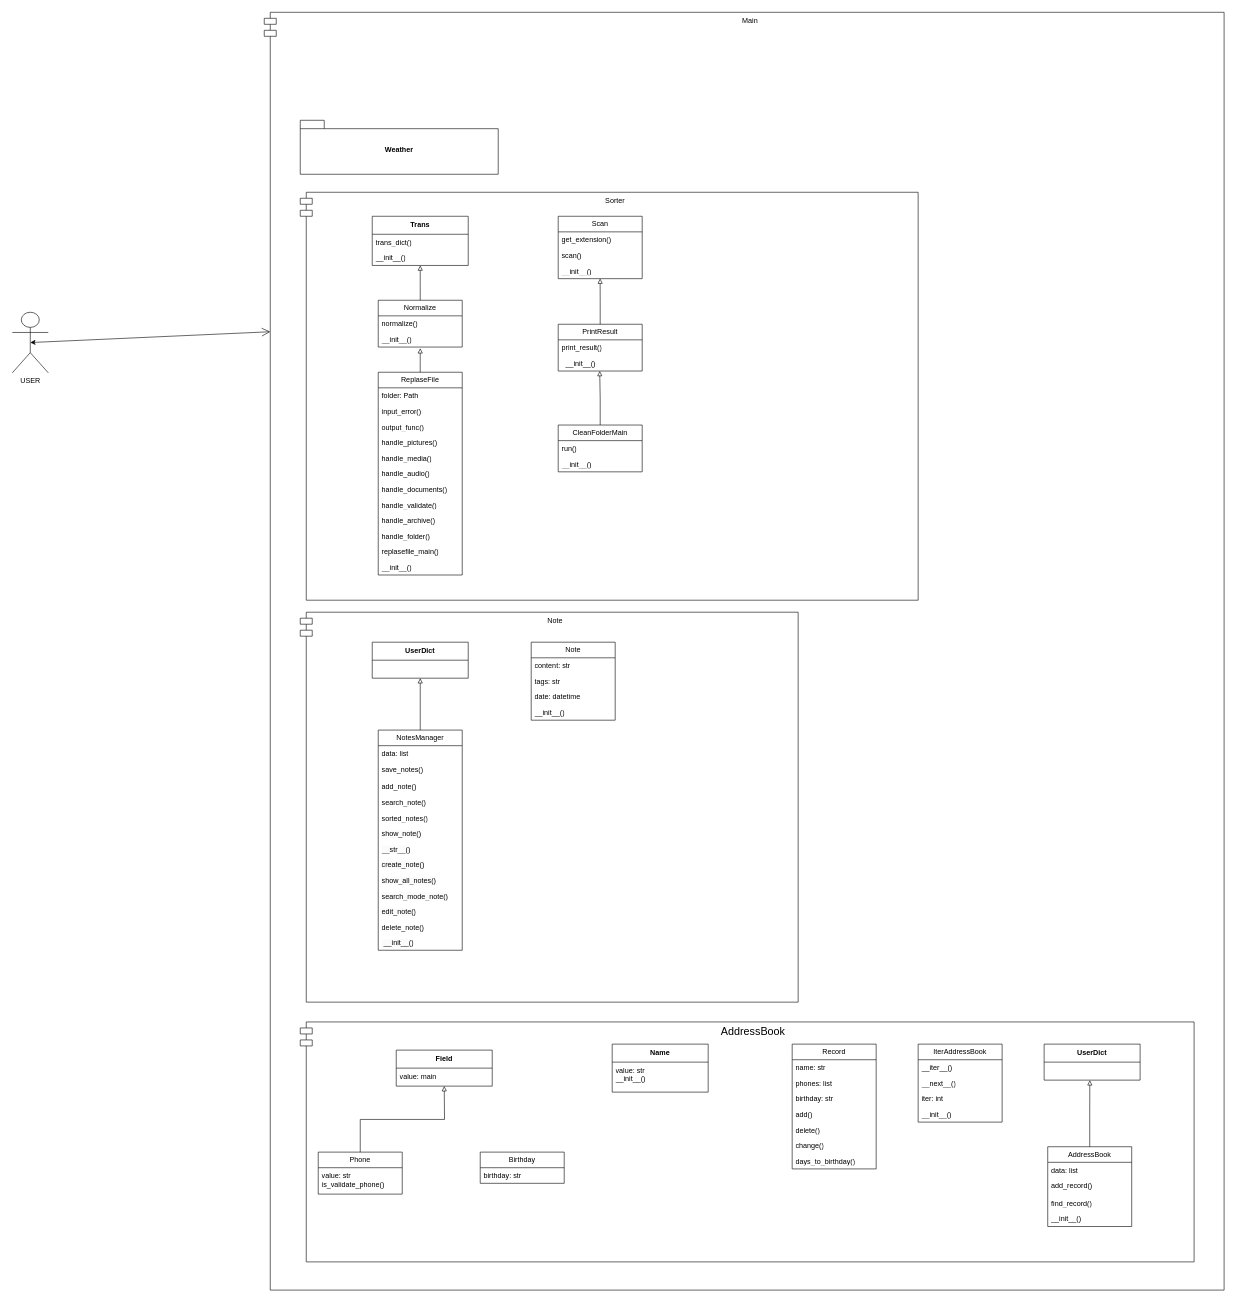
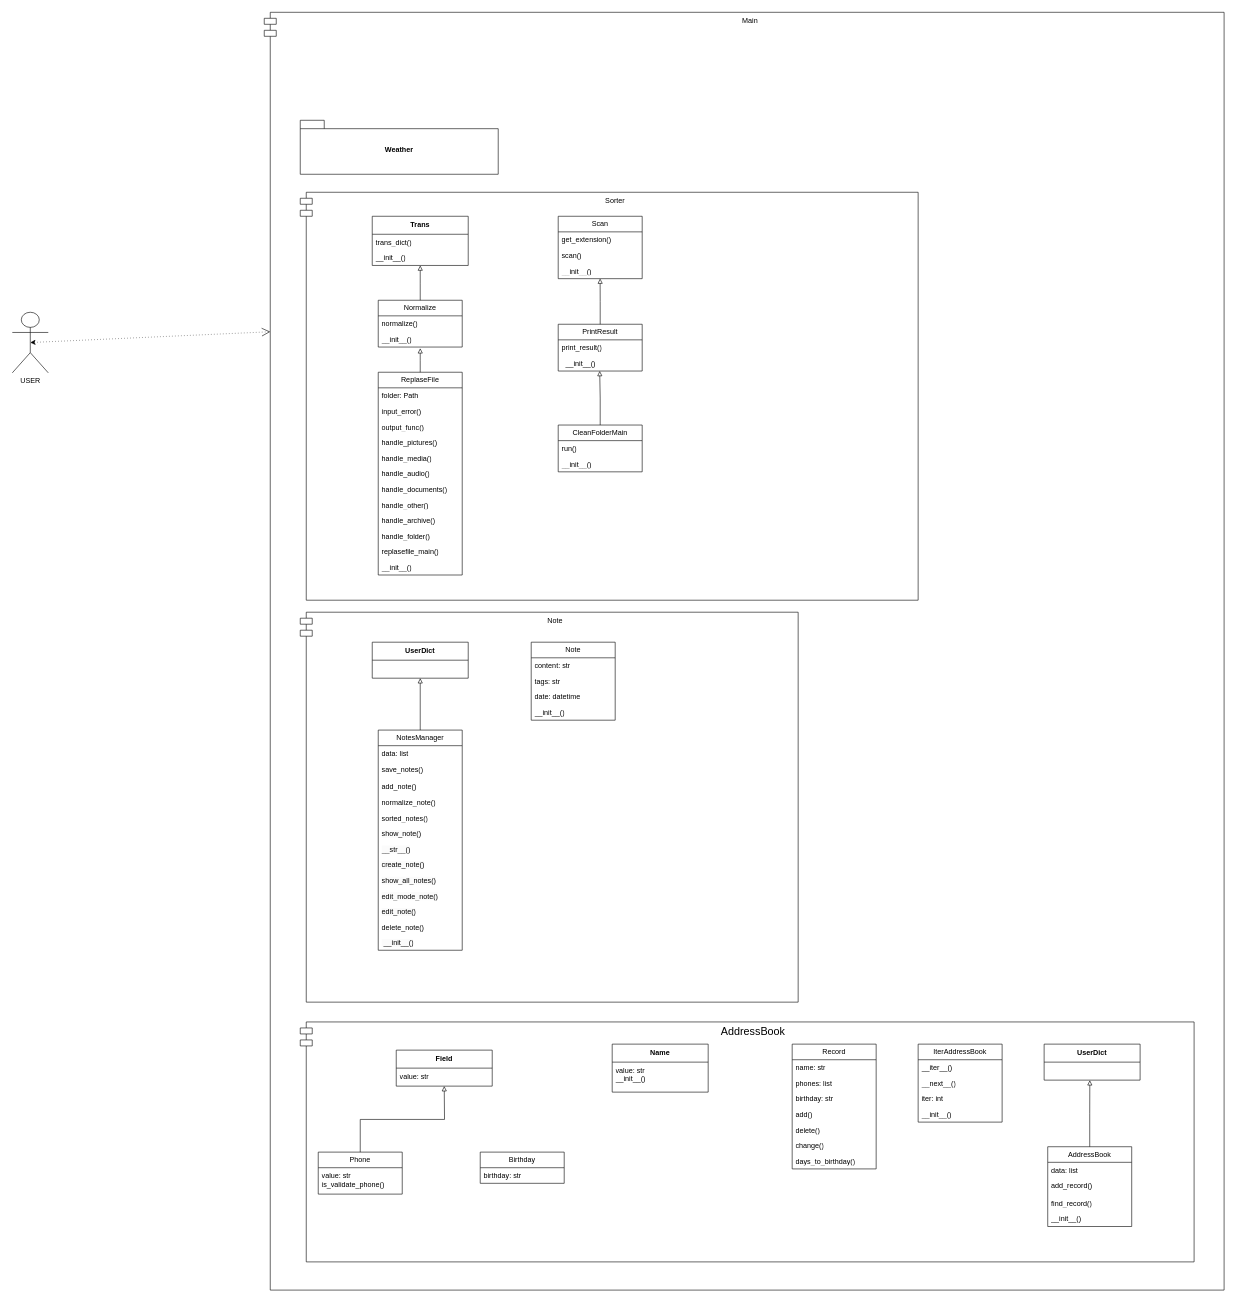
(151, 337) -> (151, 337)
(413, 506) -> (409, 506)
(408, 803) -> (412, 803)
(418, 897) -> (413, 897)
(418, 1077) -> (417, 1077)
